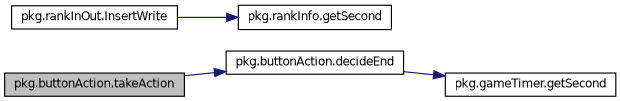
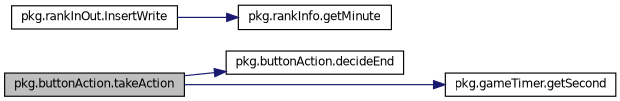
(315, 17) -> (315, 17)
(419, 73) -> (309, 85)
